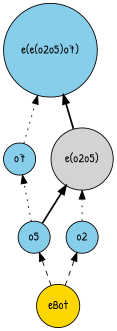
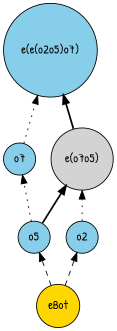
(82, 159) -> (82, 159)
